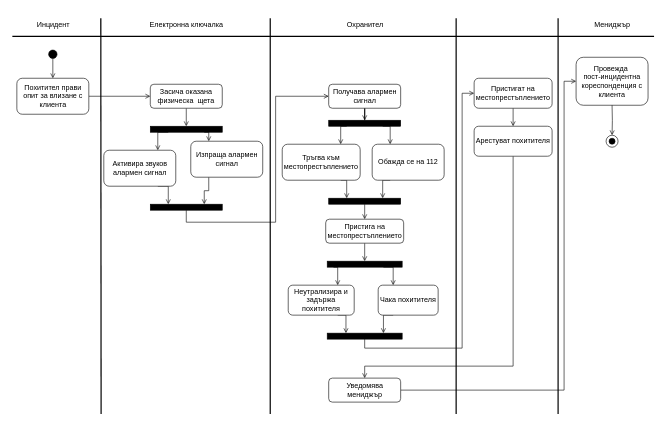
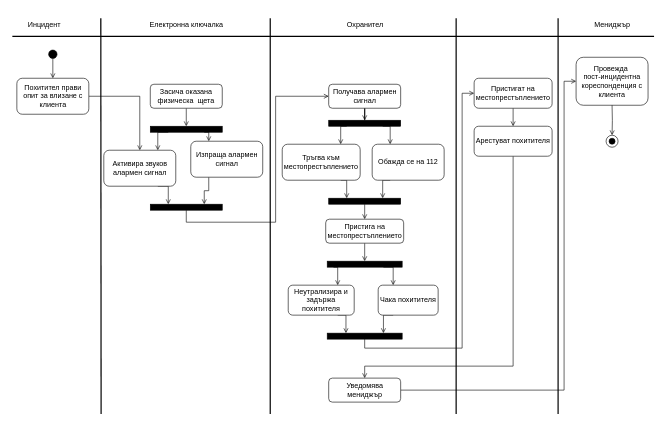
(53, 21) -> (44, 21)
(143, 96) -> (140, 121)
